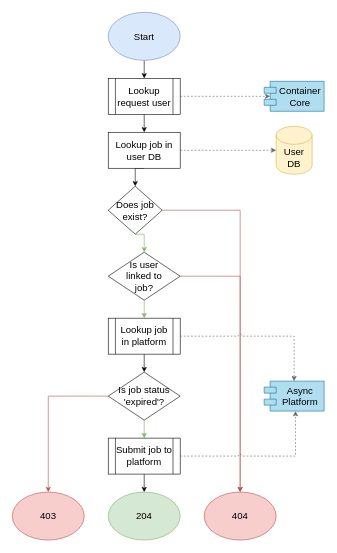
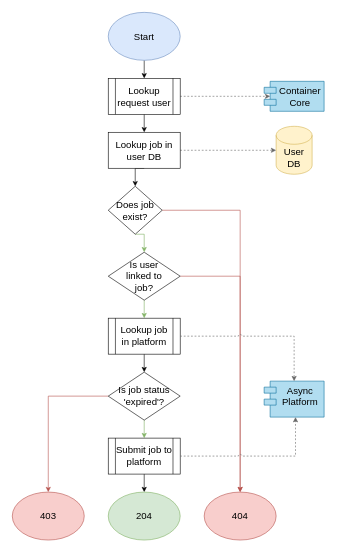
(294, 396) -> (294, 399)
